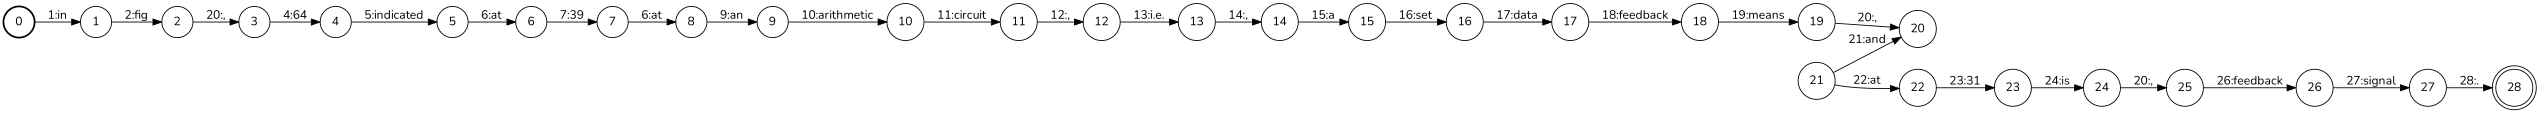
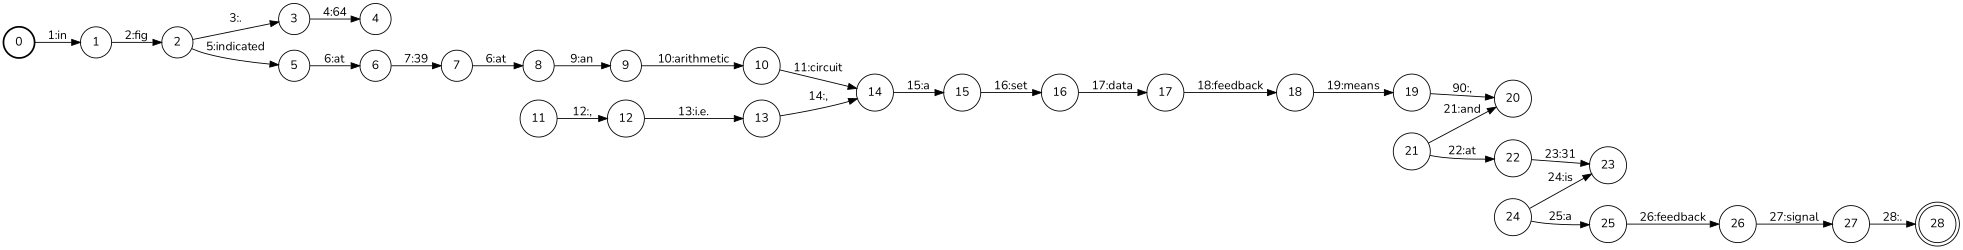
(216, 16) -> (236, 19)
(1867, 18) -> (1462, 89)
(390, 22) -> (230, 59)
(958, 22) -> (814, 78)
(2143, 81) -> (1561, 217)
(2053, 88) -> (1557, 193)
